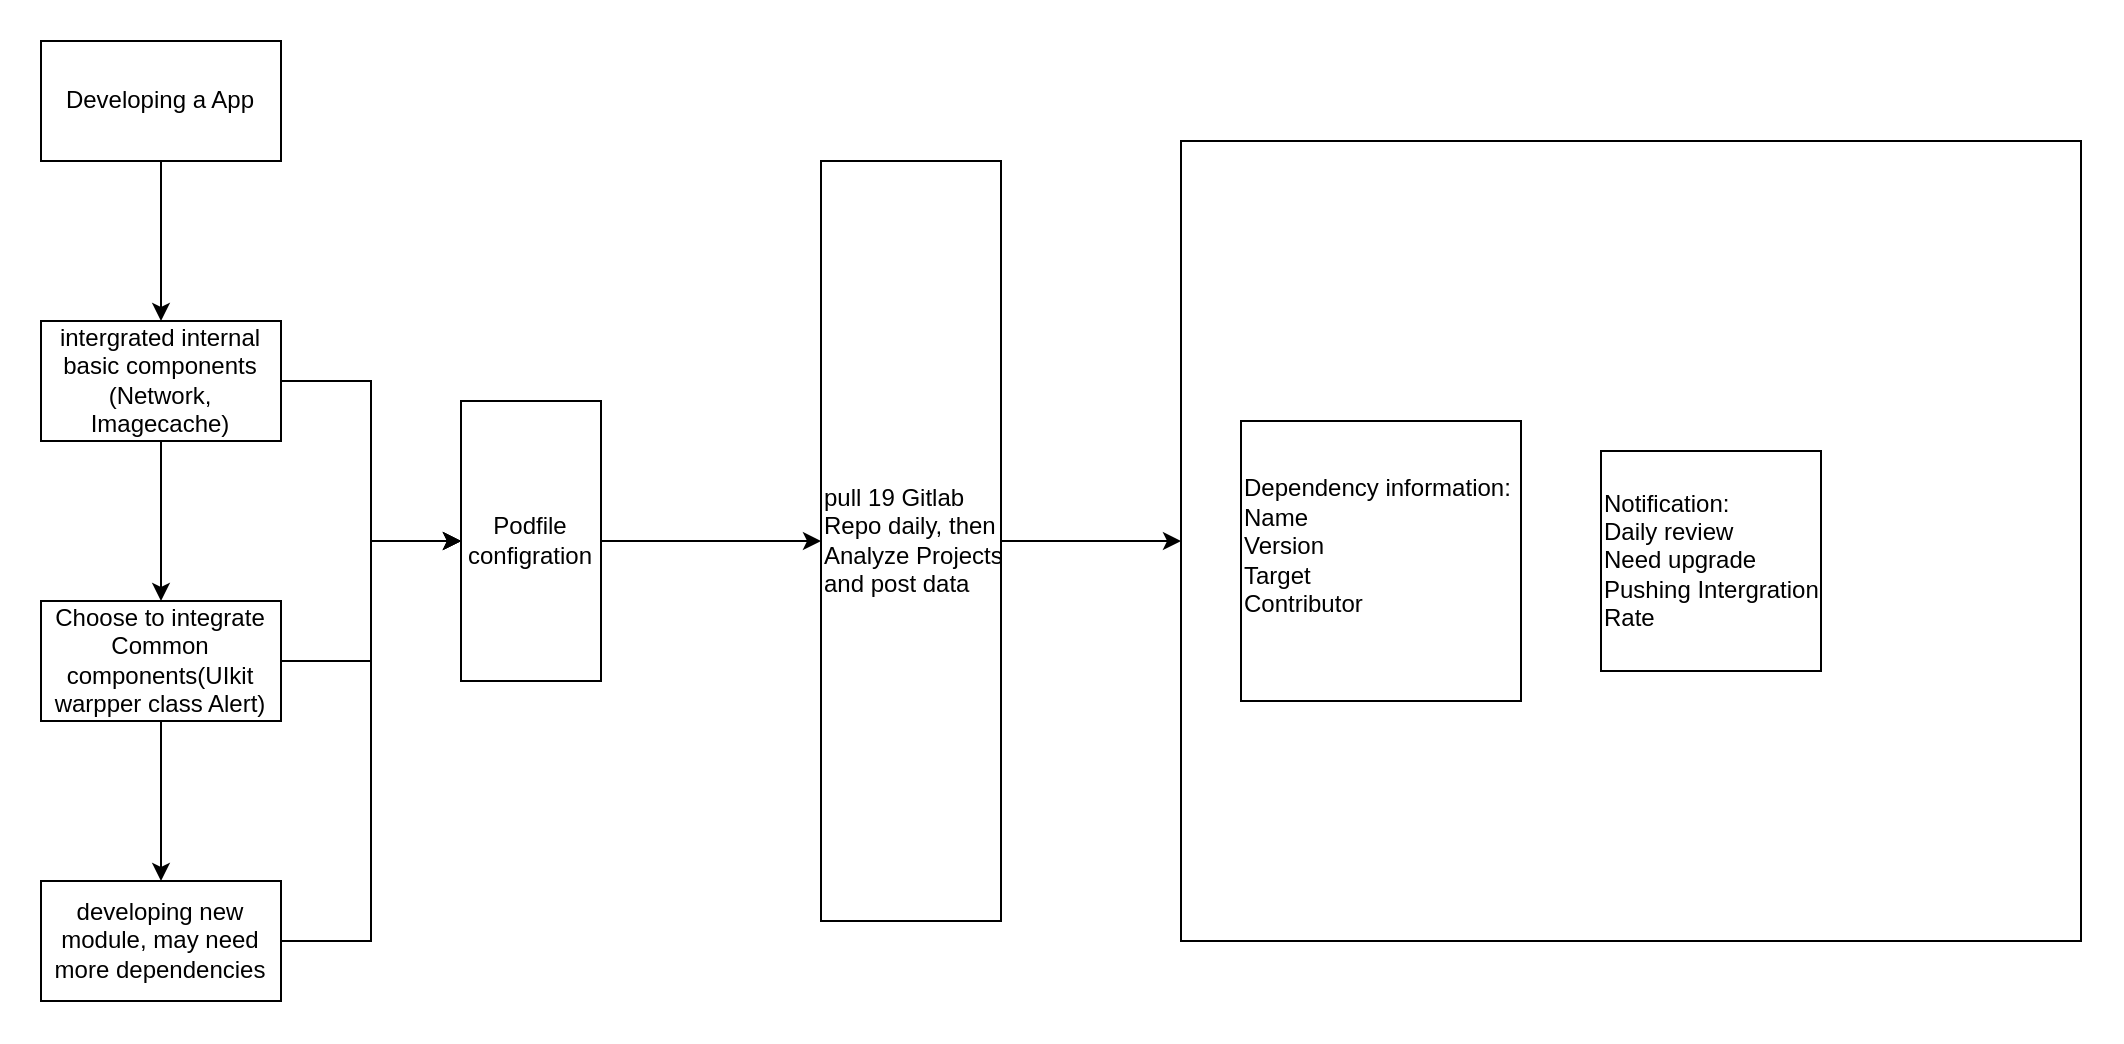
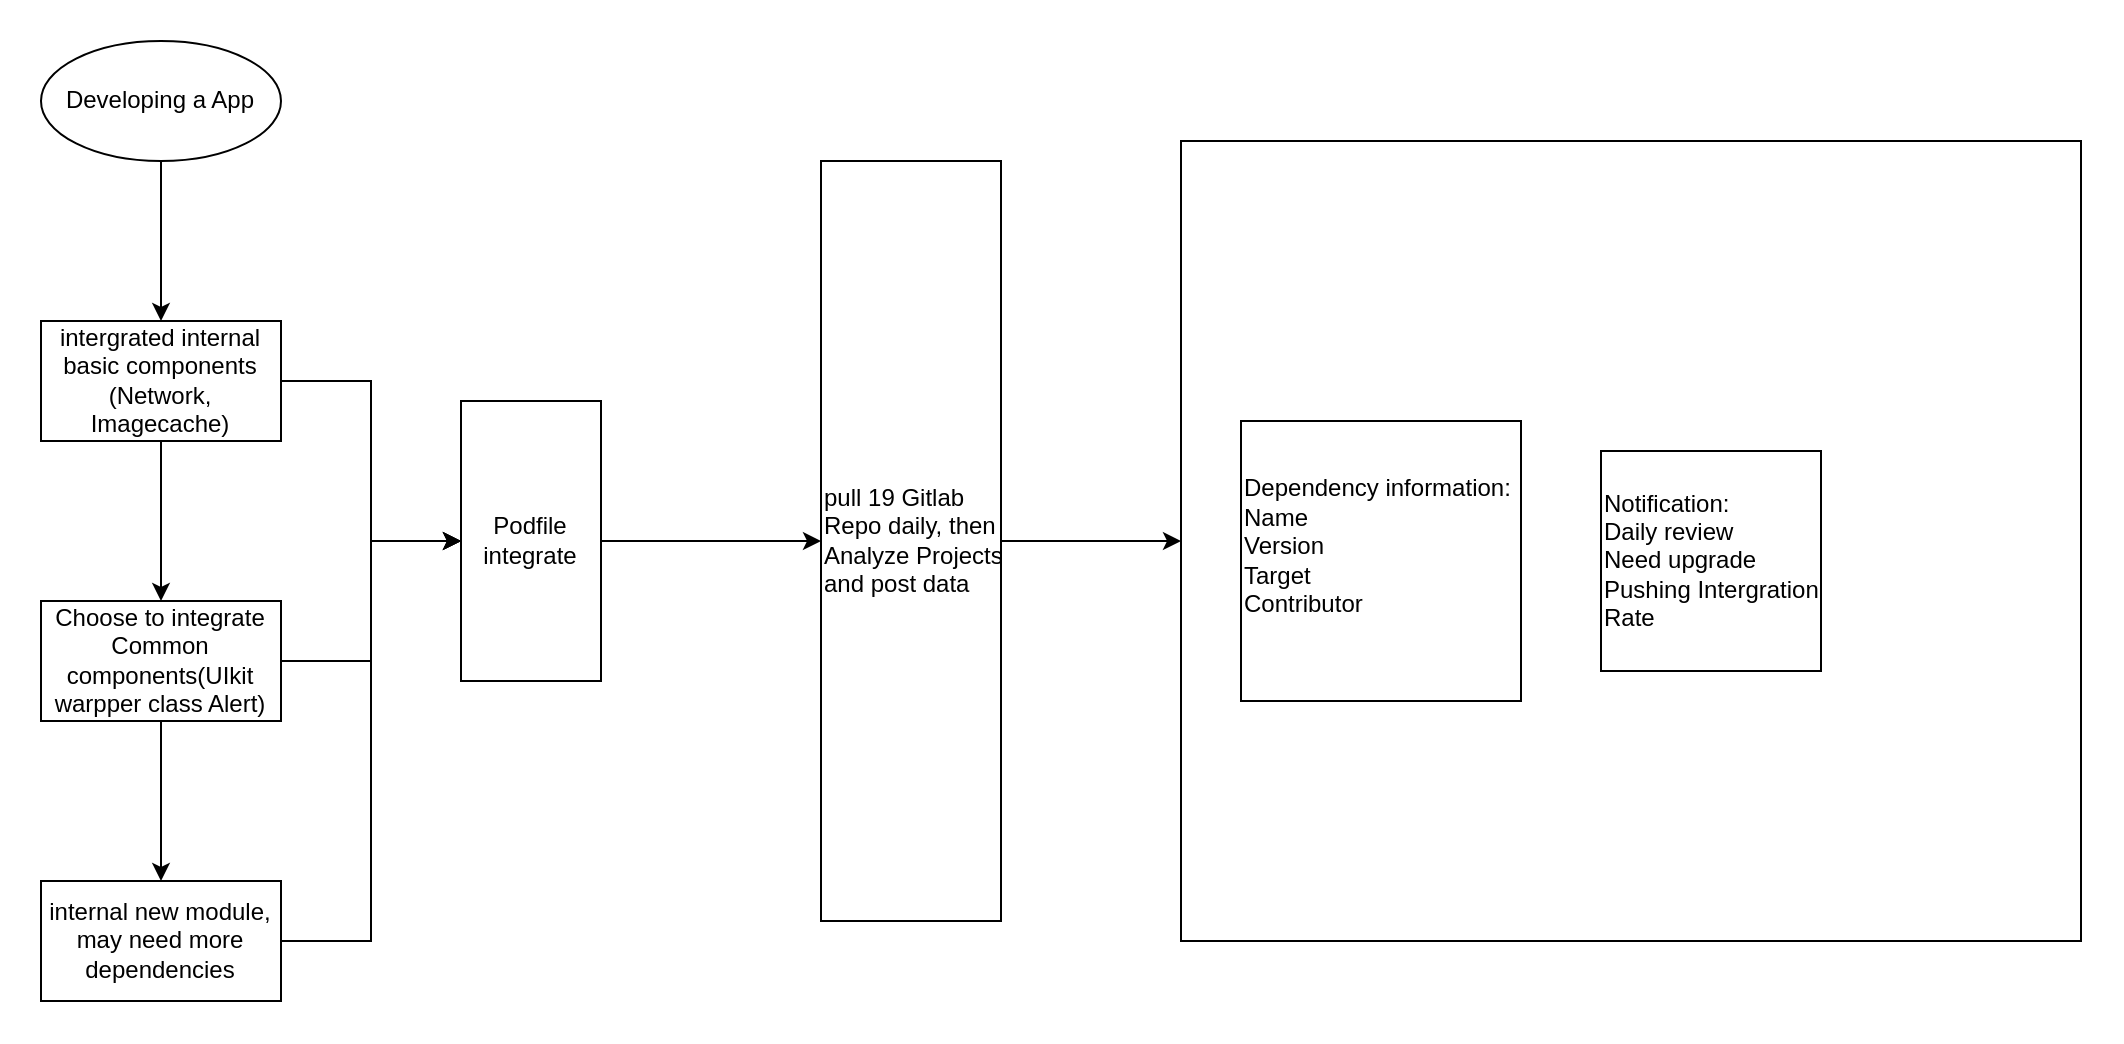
(161, 101) -> (161, 101)
(531, 541) -> (531, 541)
(161, 941) -> (161, 941)
